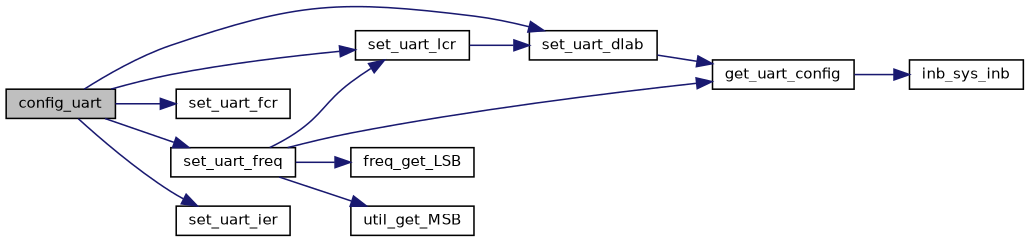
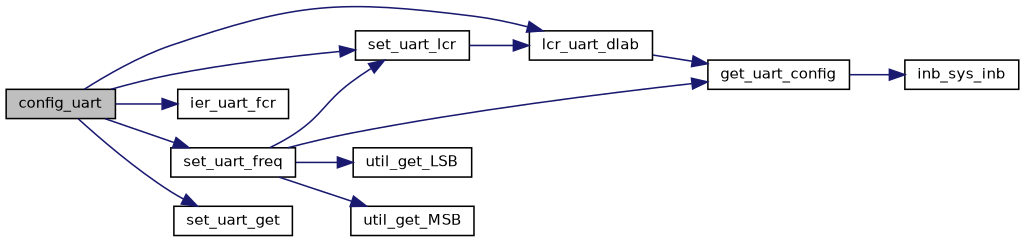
(593, 45) -> (591, 45)
(233, 104) -> (233, 104)
(412, 162) -> (412, 162)
(233, 221) -> (233, 221)
